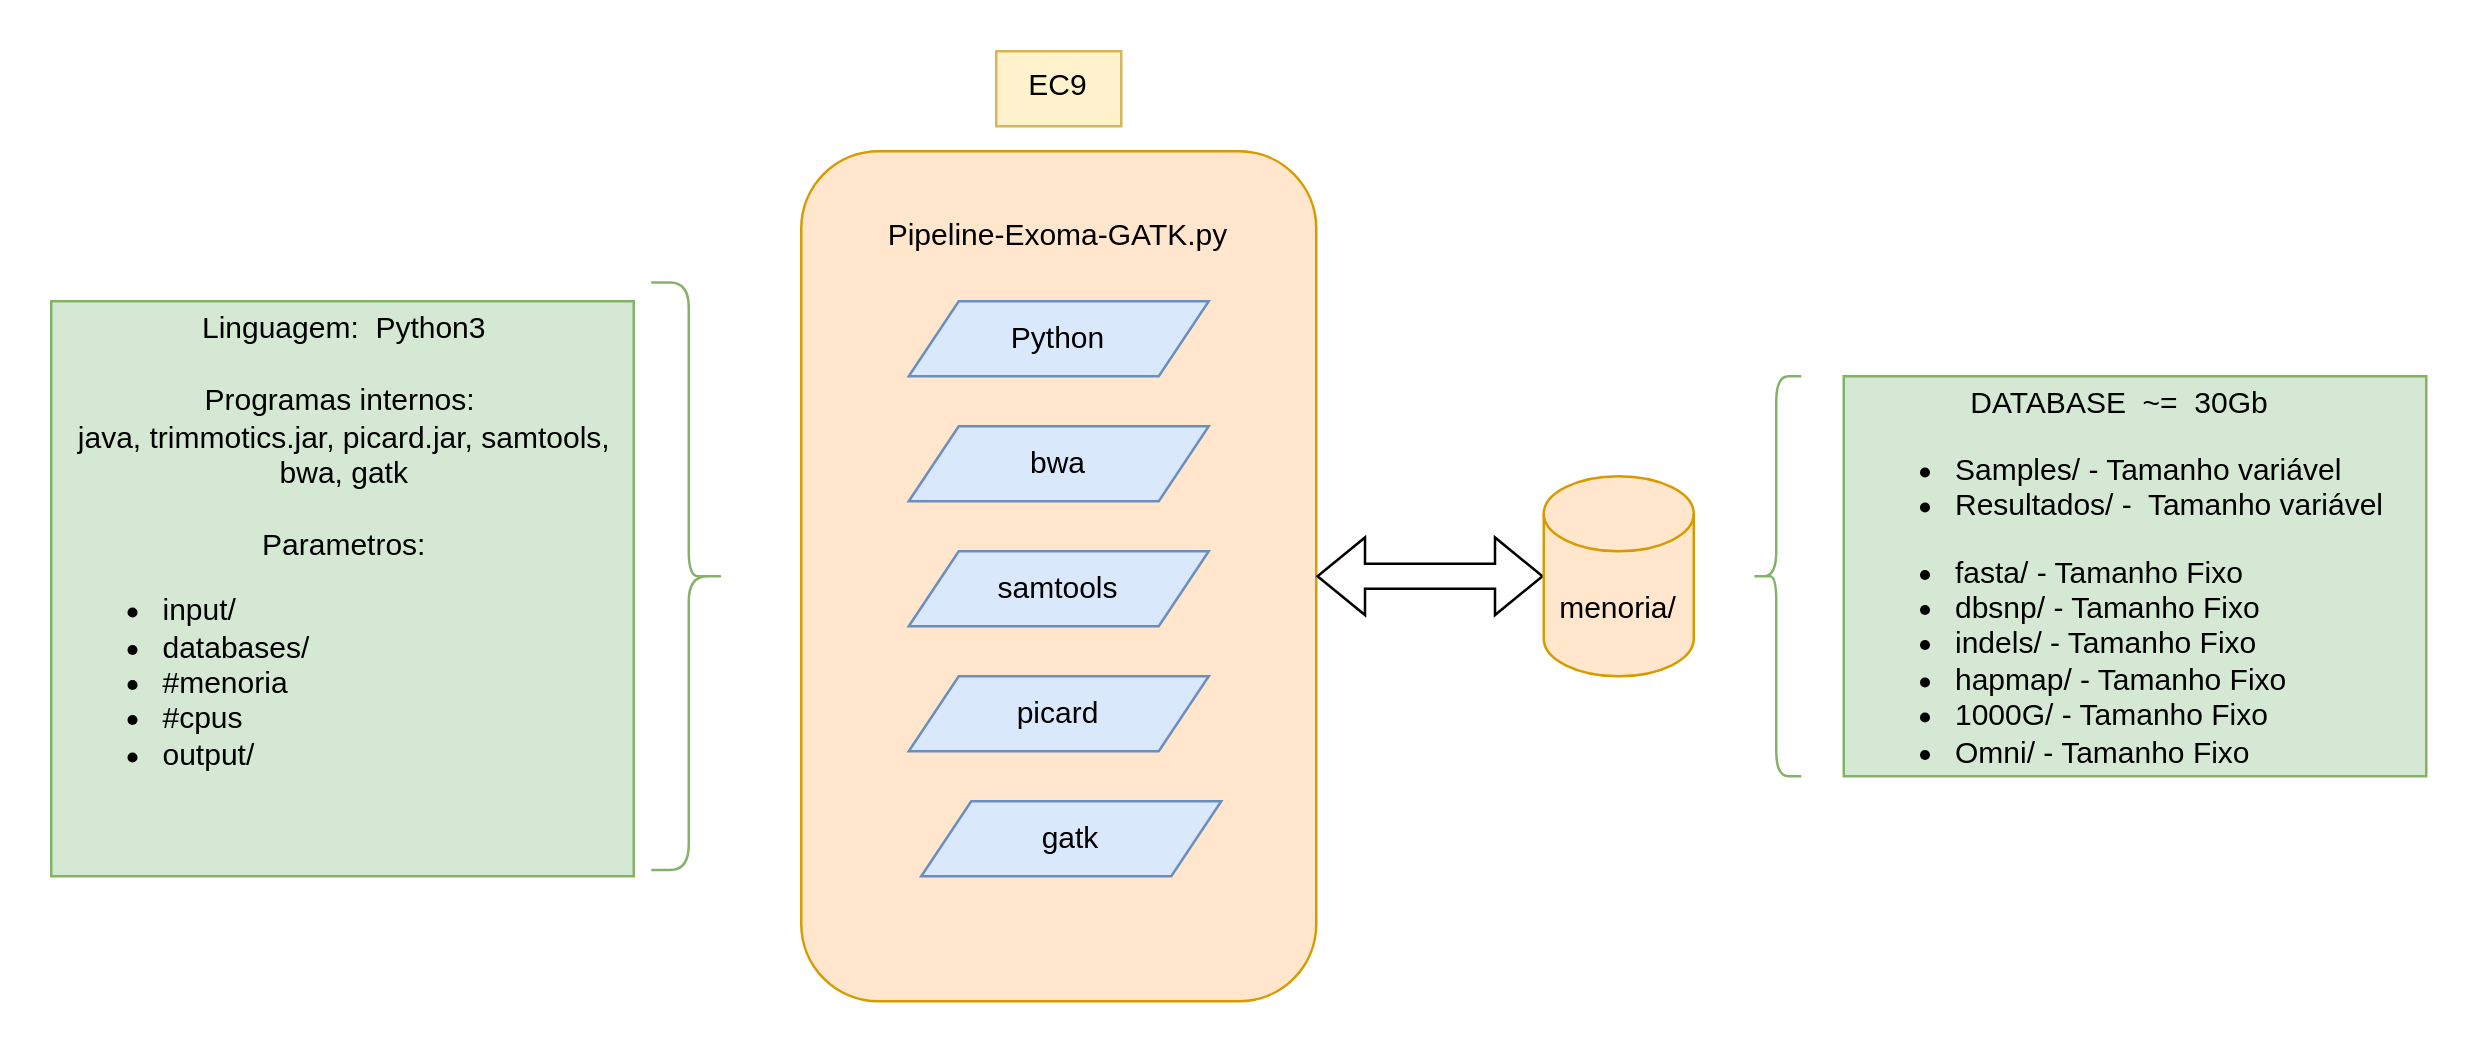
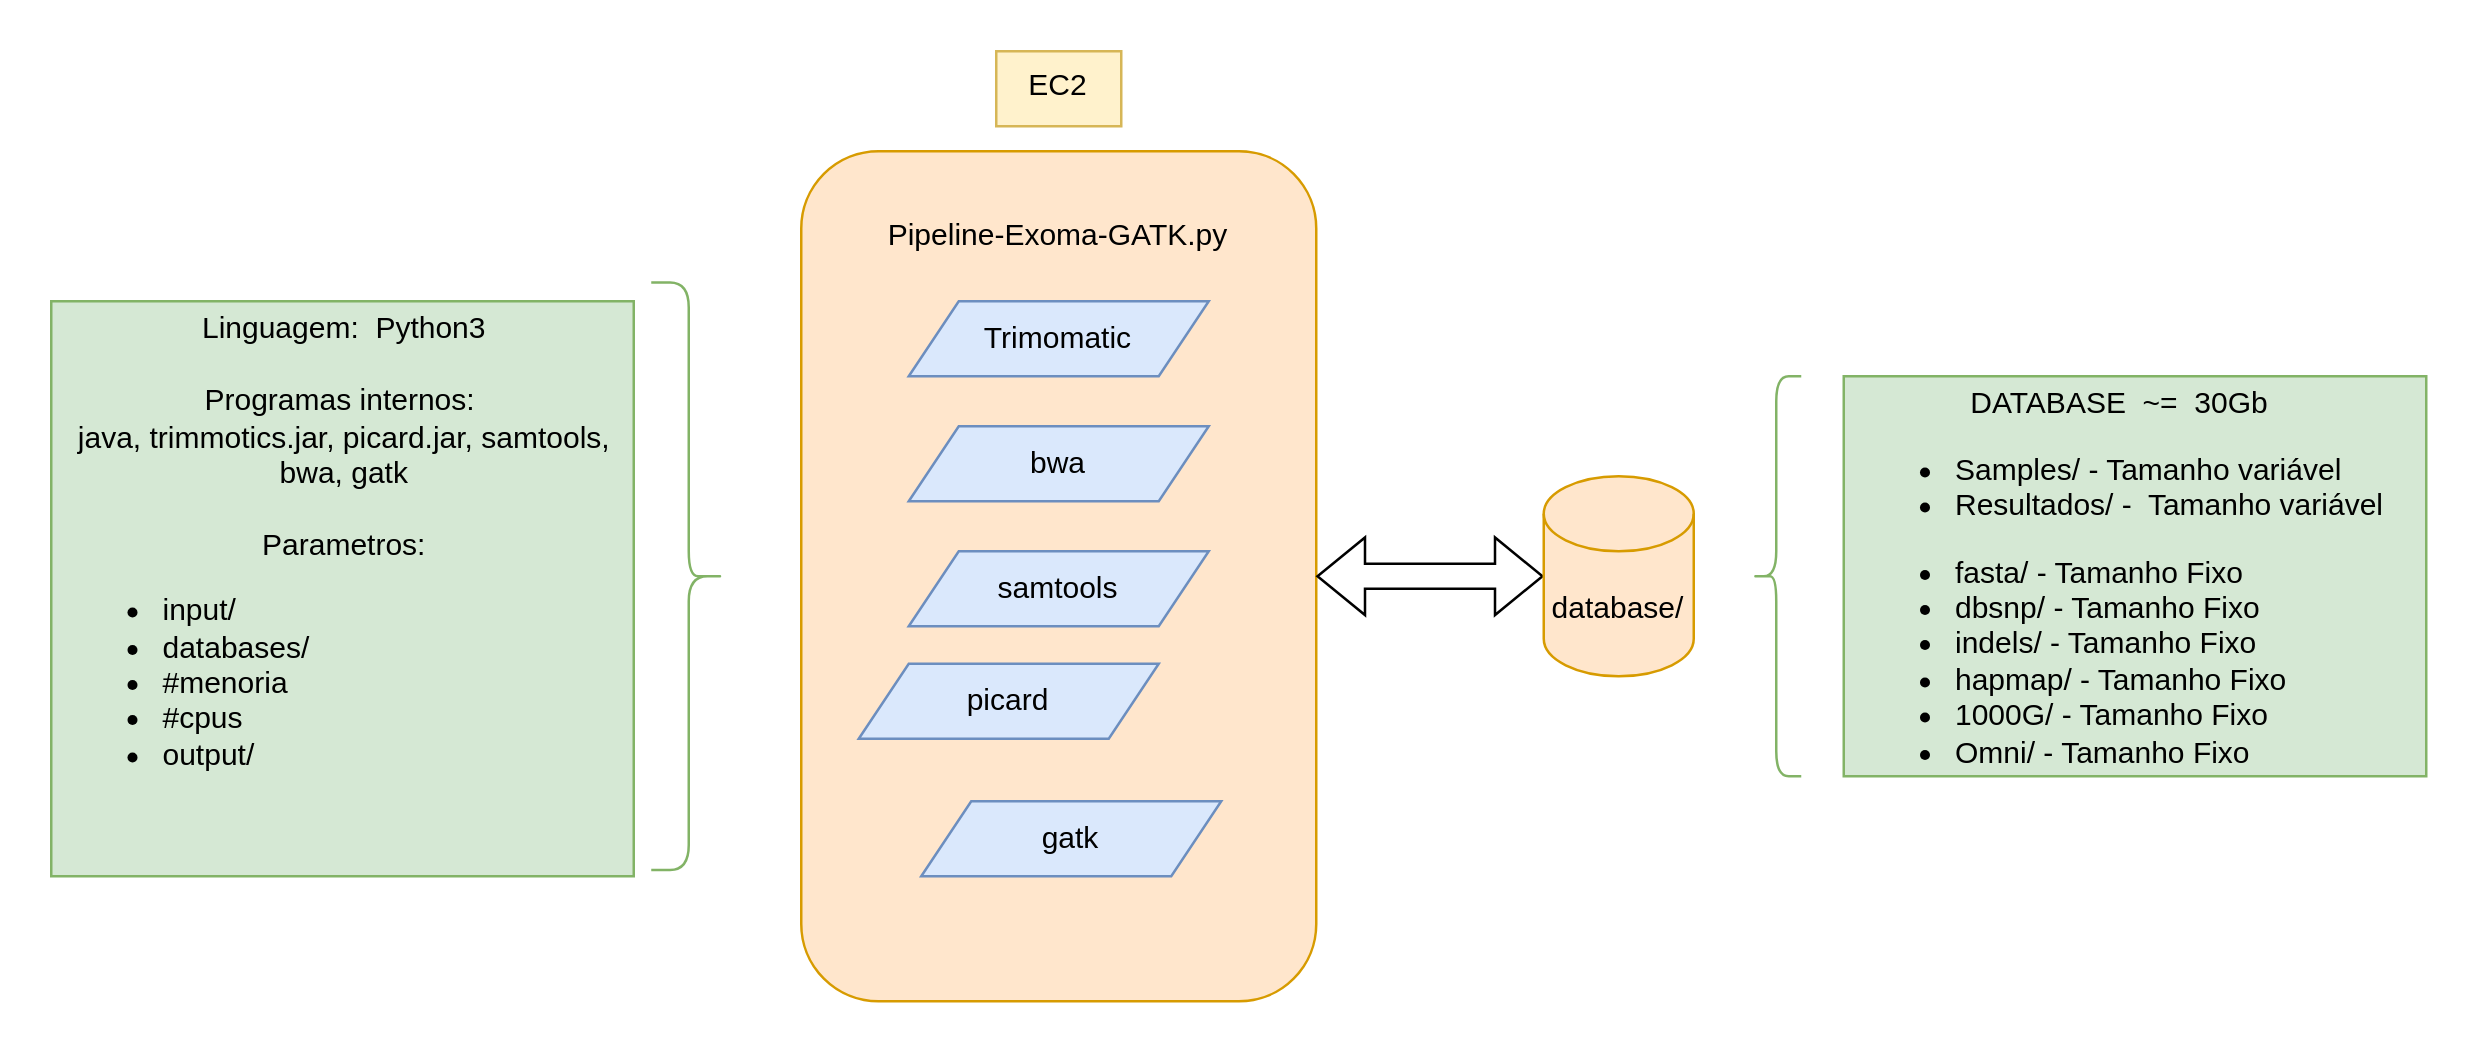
(1059, 87) -> (1059, 87)
(1059, 339) -> (1059, 339)
(1619, 609) -> (1619, 609)
(1059, 714) -> (1009, 701)
